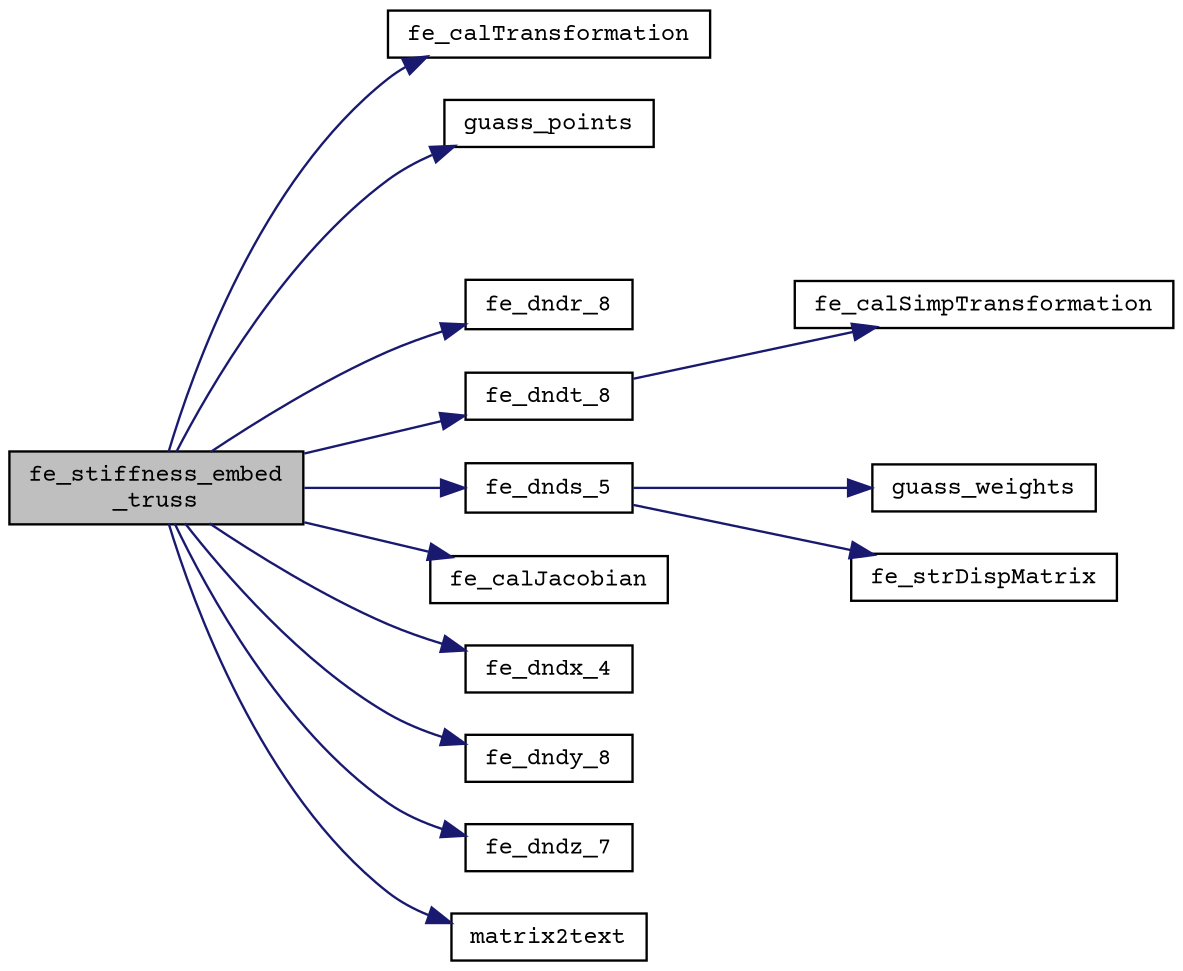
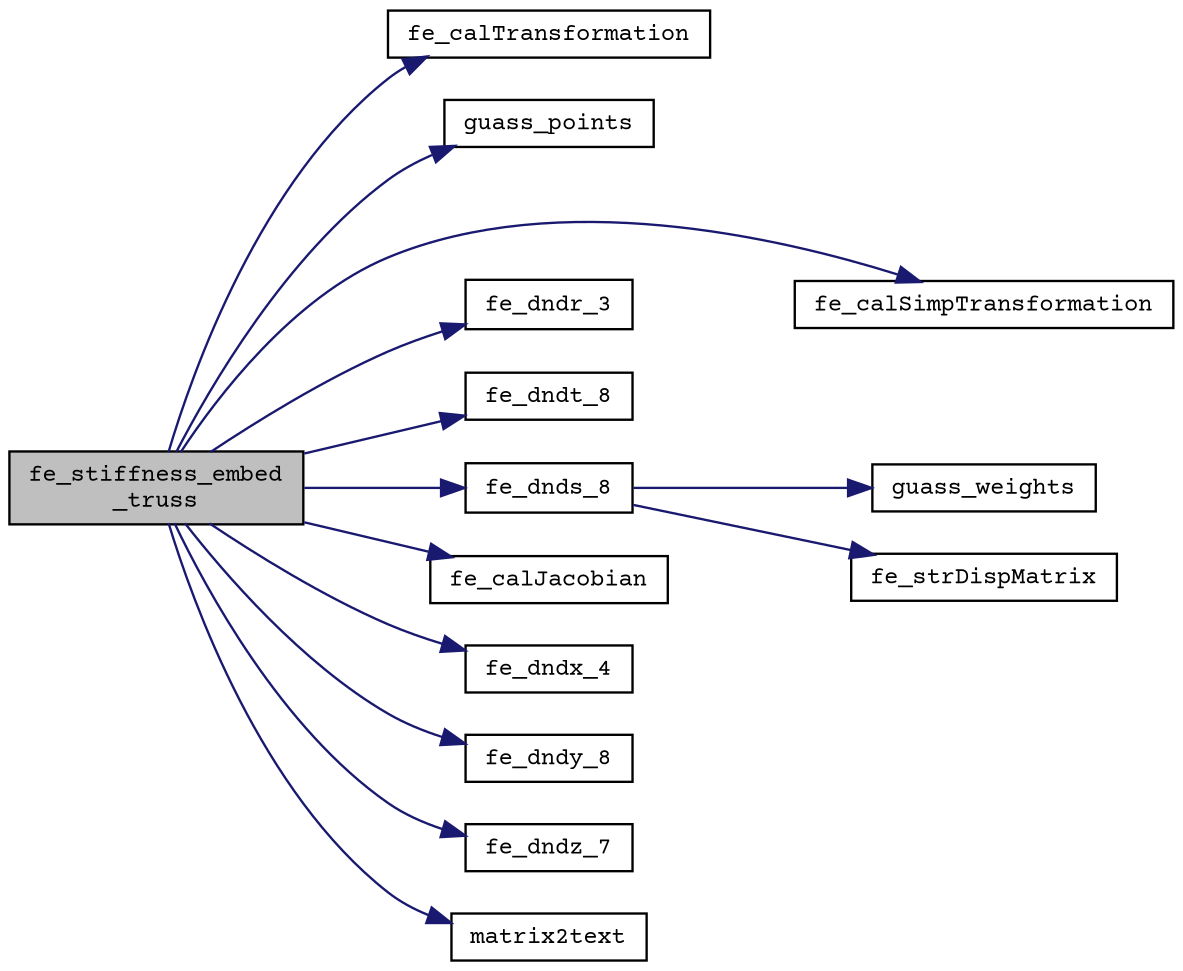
(549, 305) -> (549, 305)
(743, 355) -> (500, 229)
(549, 488) -> (549, 488)
